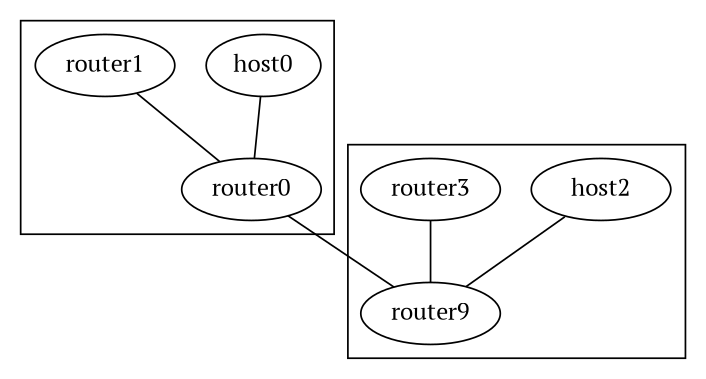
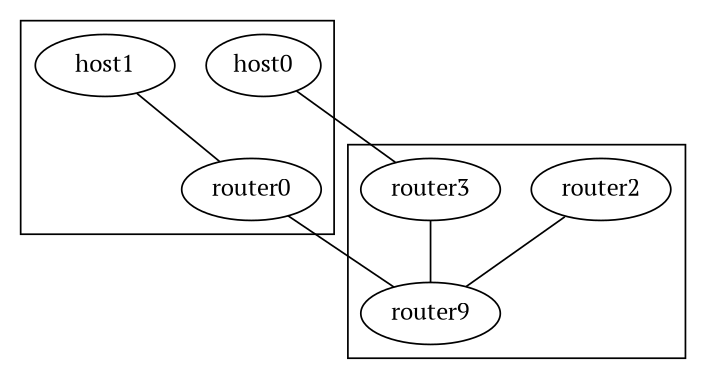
(105, 65) -> (105, 65)
(257, 128) -> (346, 127)
(601, 189) -> (601, 189)
